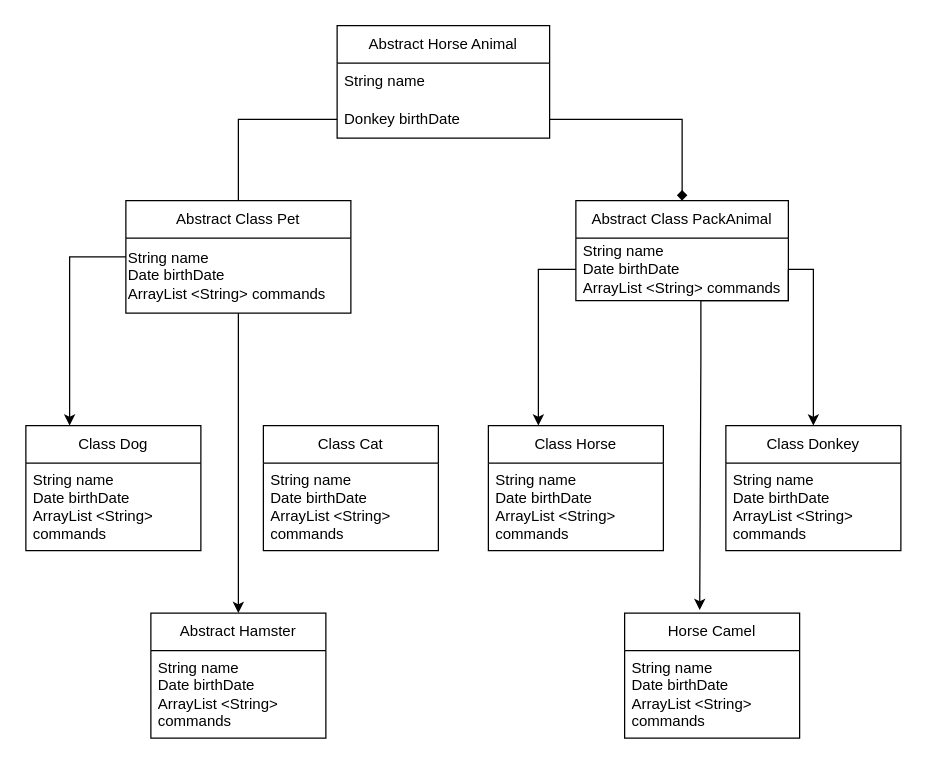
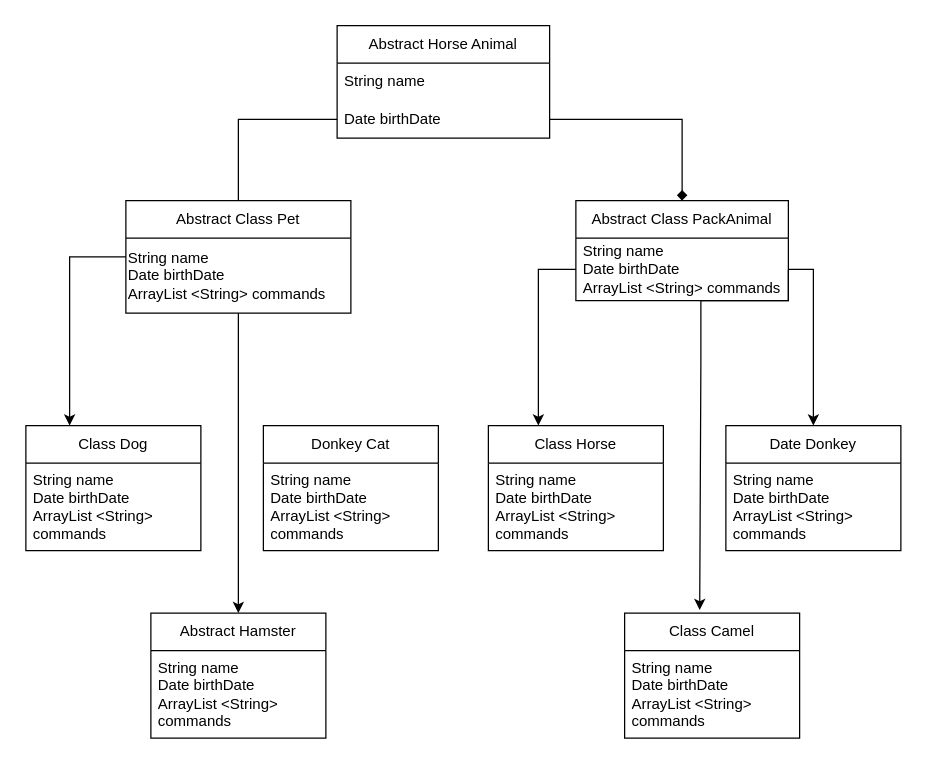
(408, 119) -> (399, 119)
(351, 444) -> (351, 444)
(813, 444) -> (813, 444)
(712, 632) -> (712, 632)
